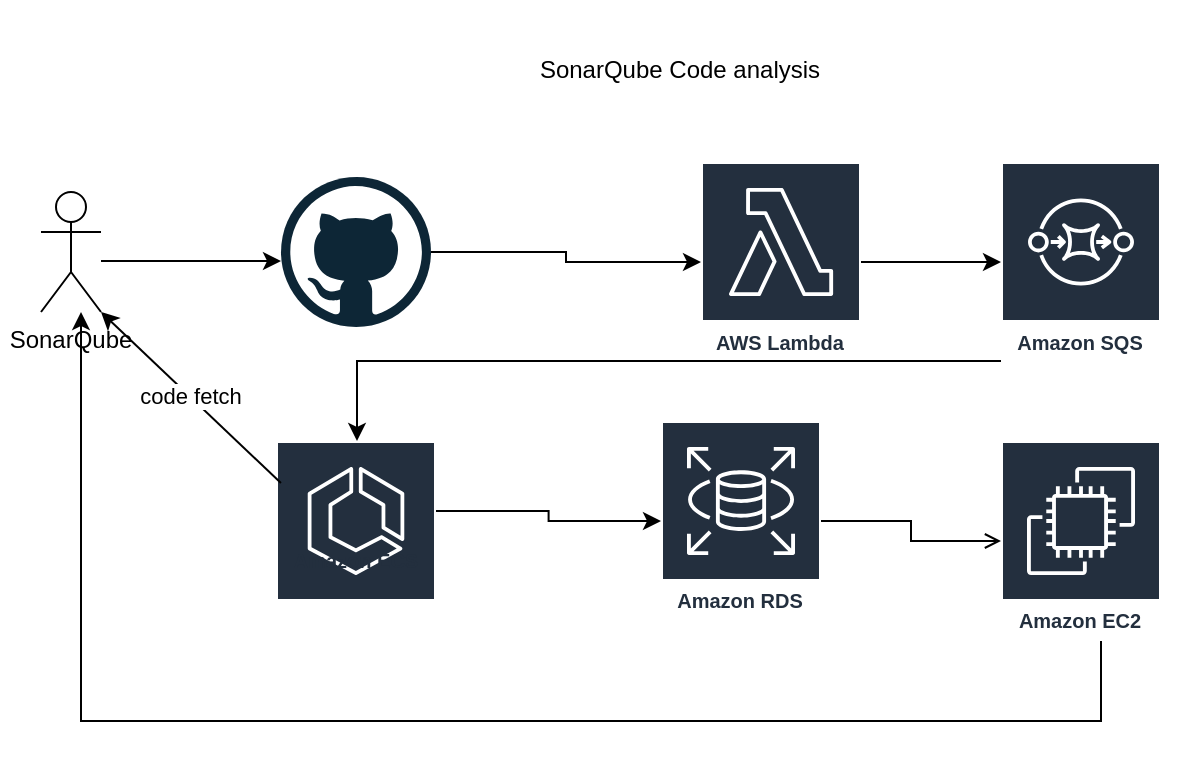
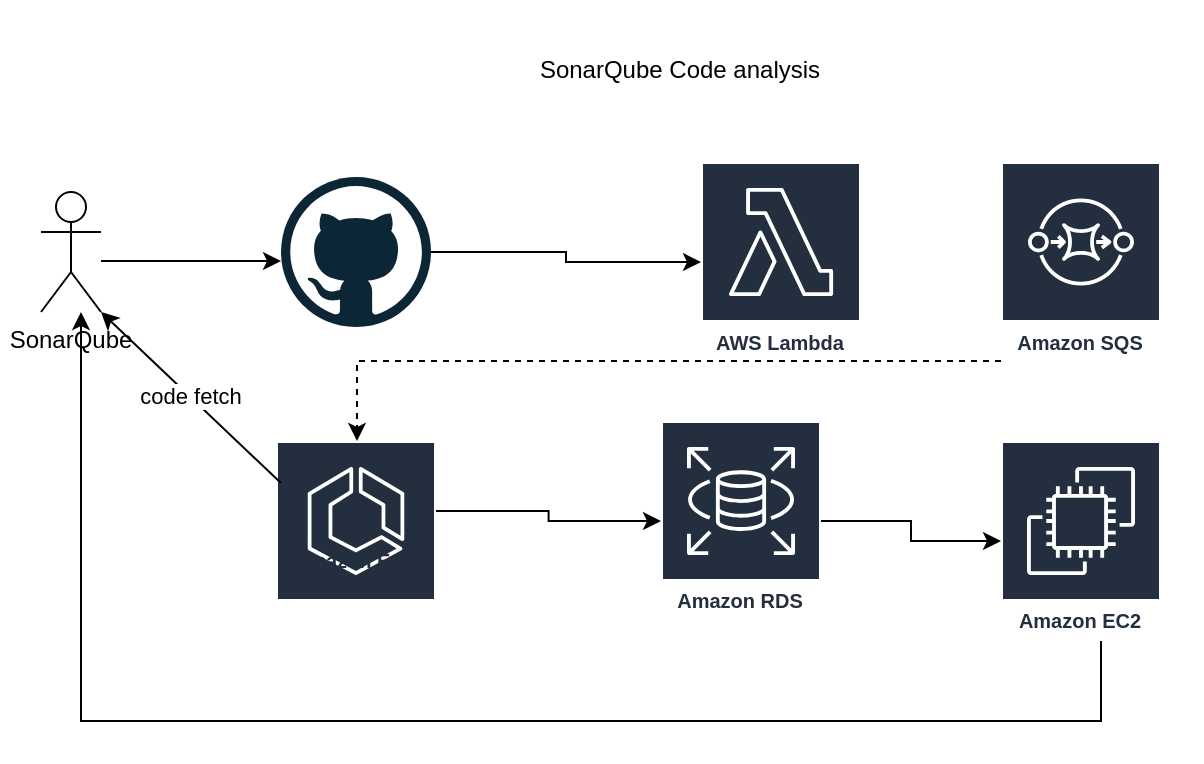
(924, 262) -> none
(644, 361) -> (644, 361)
(988, 541) -> (986, 541)
